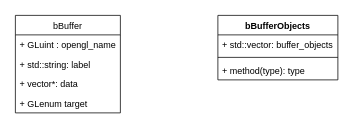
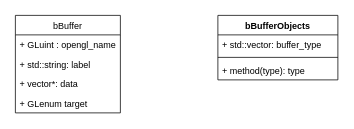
(289, 45) -> (282, 45)
